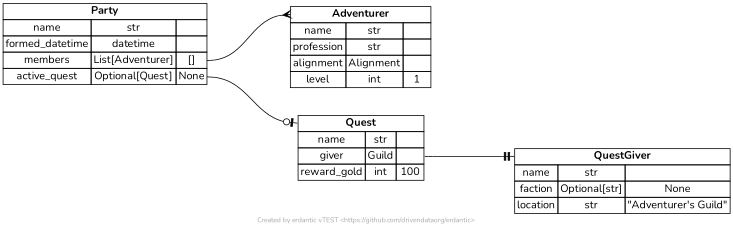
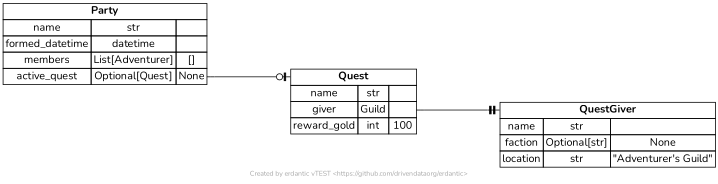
(361, 47) -> none
